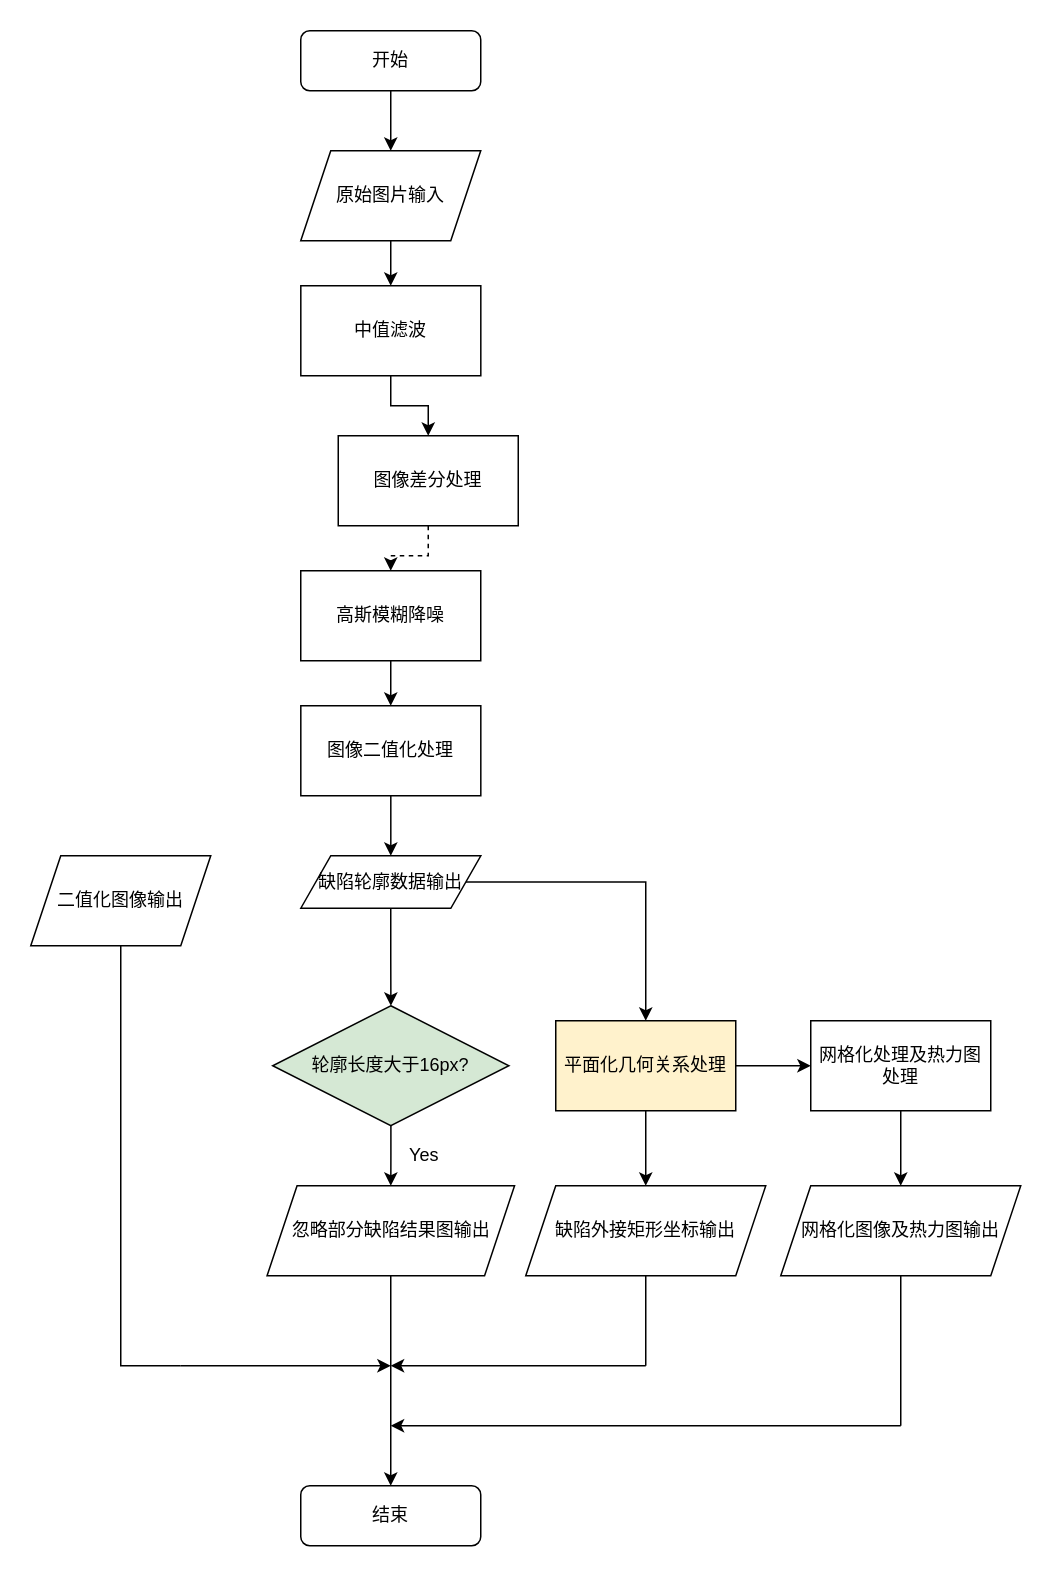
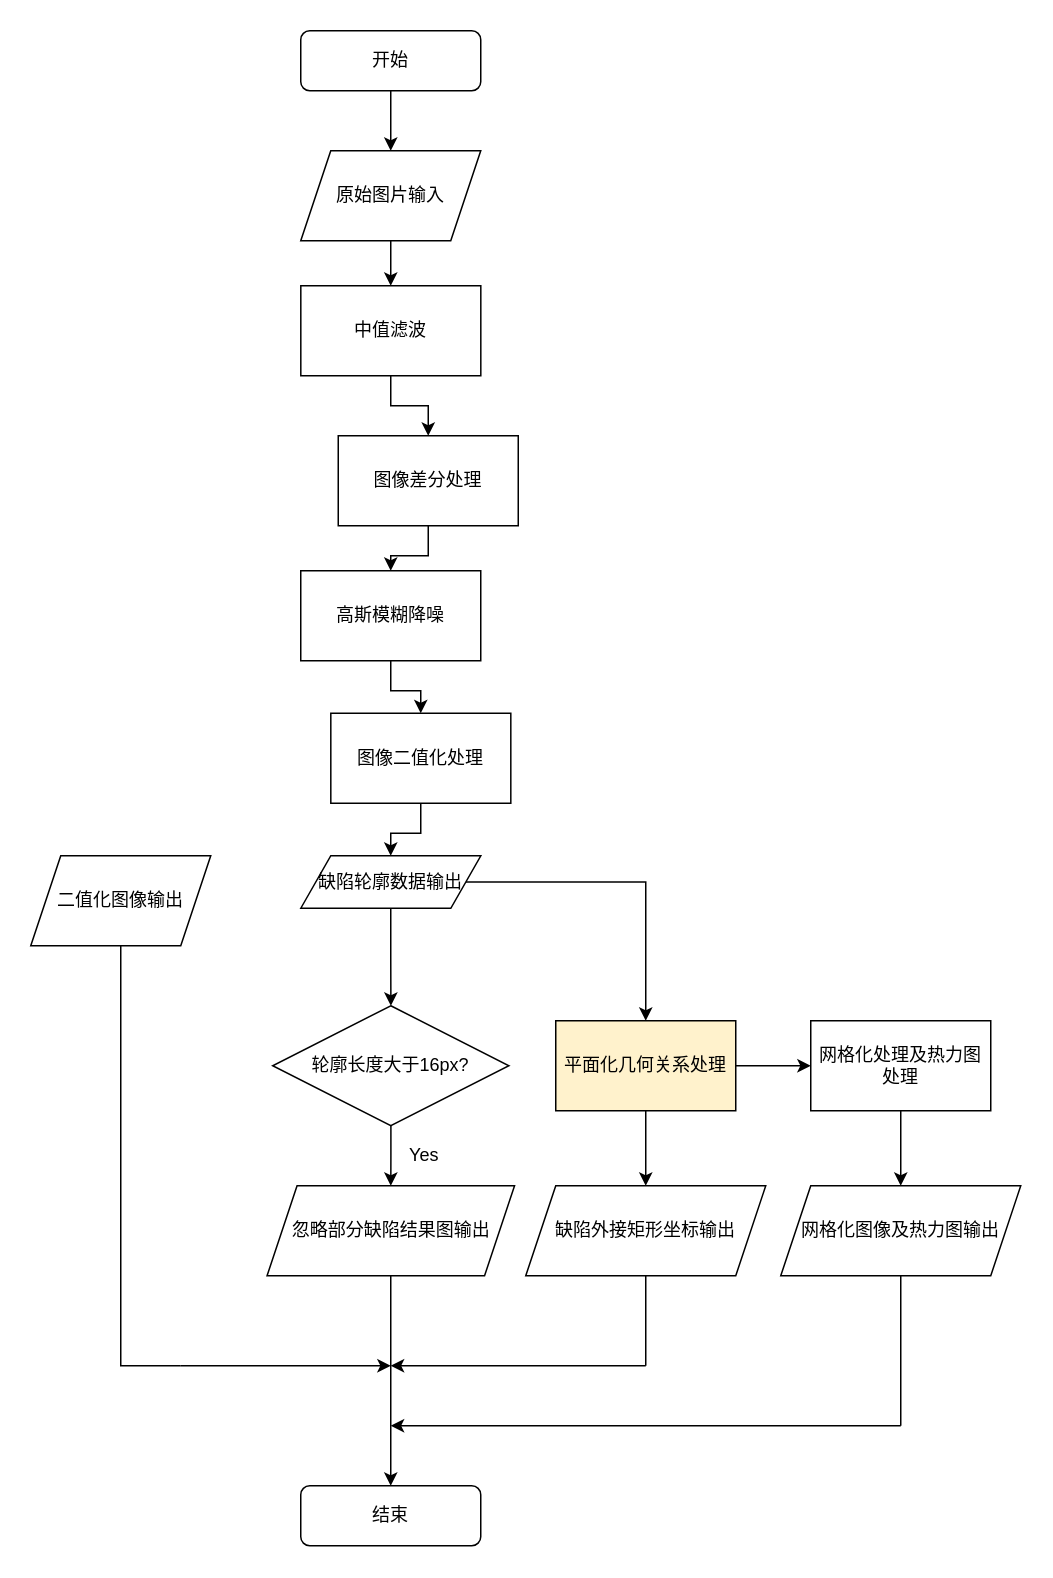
(421, 556) -> (421, 556)
(391, 751) -> (421, 758)
(391, 1066) -> (391, 1066)
